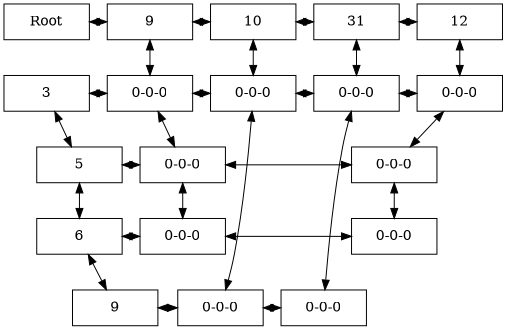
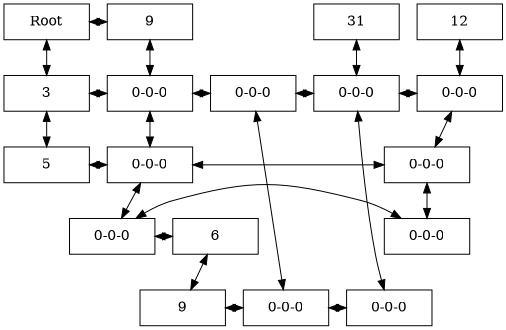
(253, 22) -> none
(410, 22) -> none
none -> (47, 58)
(79, 201) -> none
